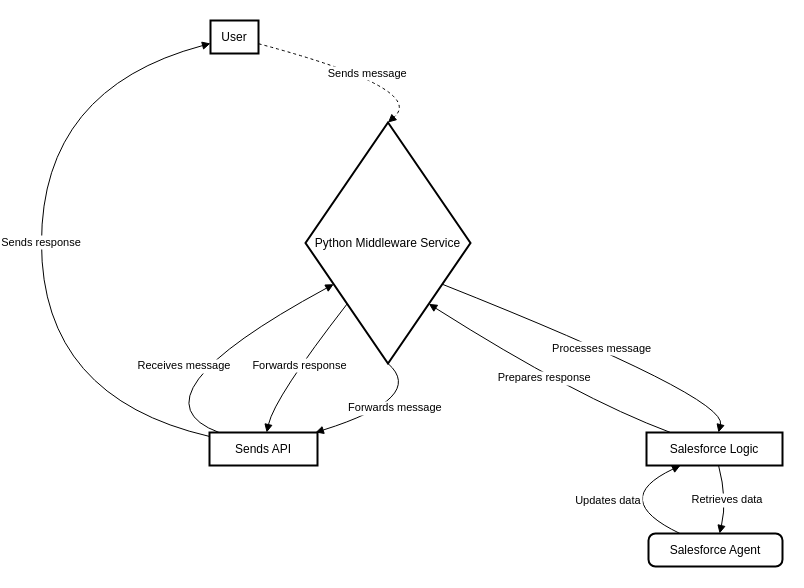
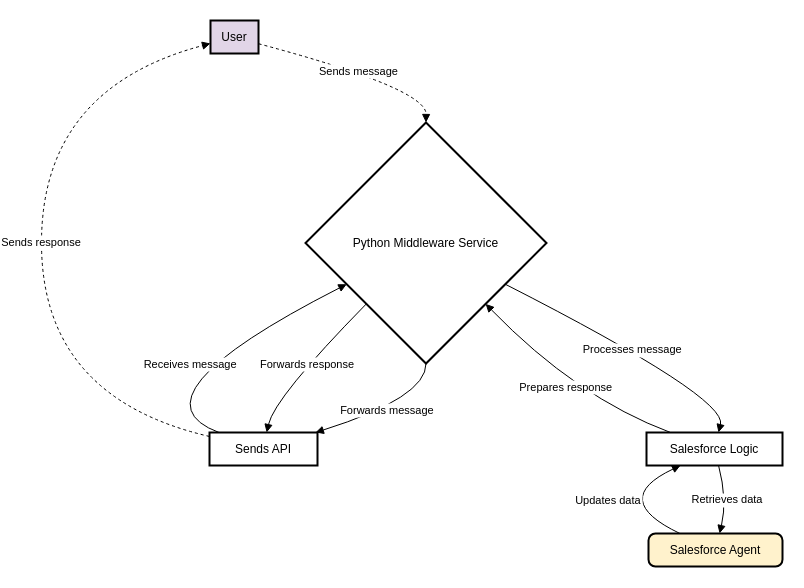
(235, 37) -> (235, 37)
(388, 243) -> (426, 243)
(89, 374) -> (89, 374)
(716, 550) -> (716, 550)
